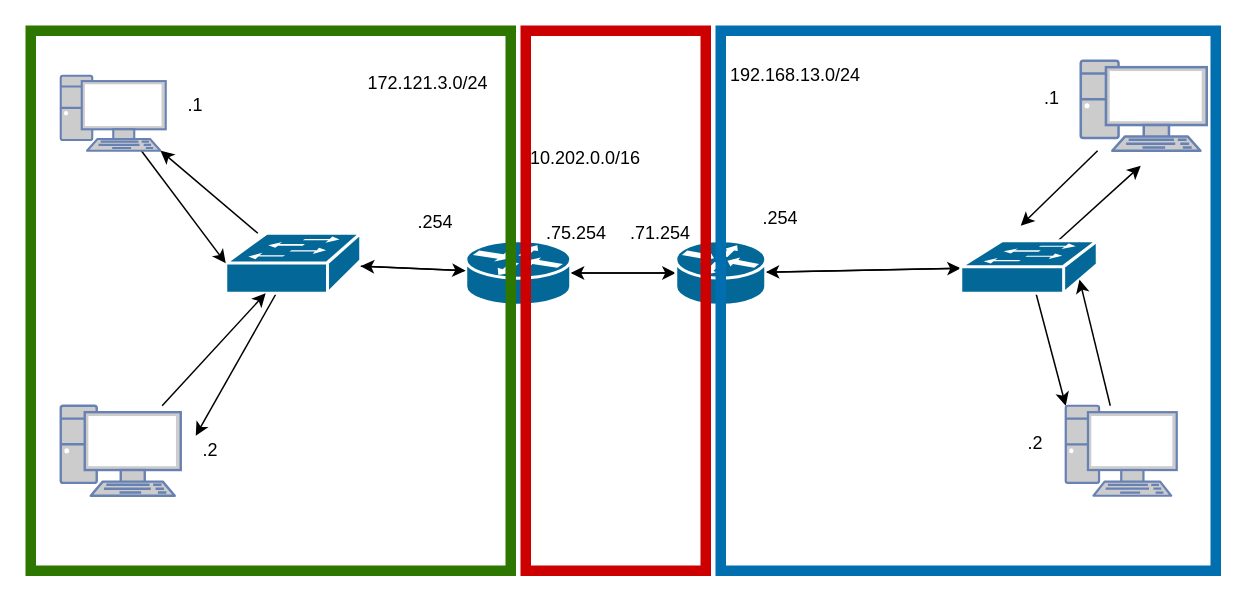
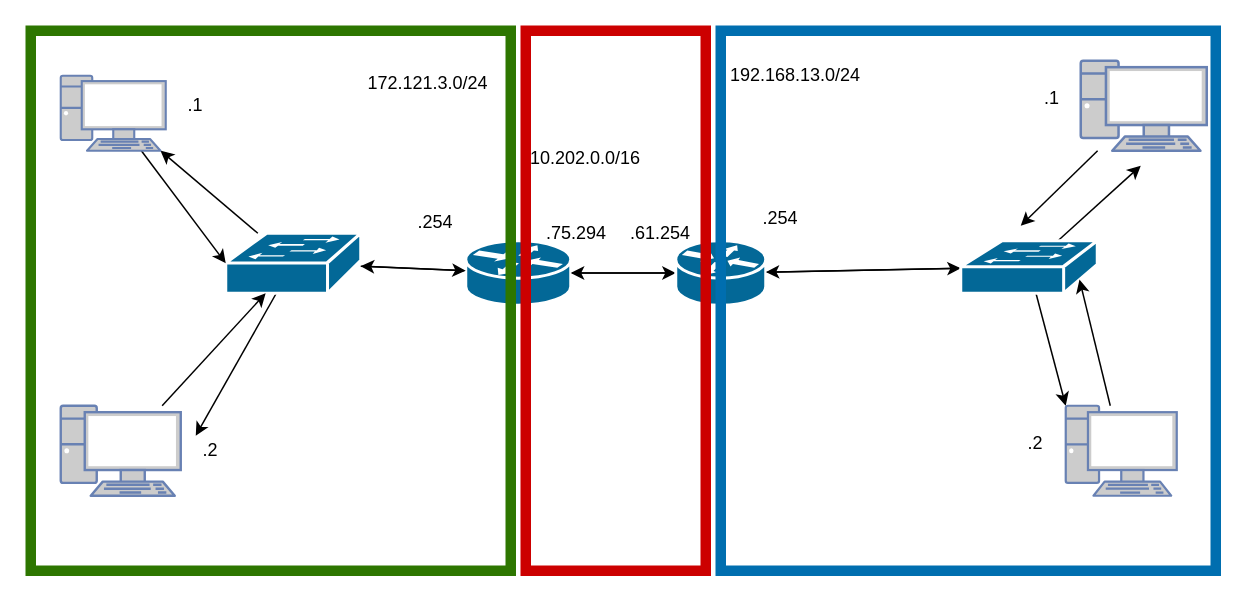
(577, 233) -> (577, 233)
(661, 233) -> (661, 233)
